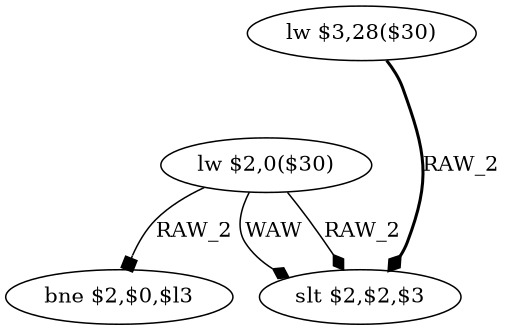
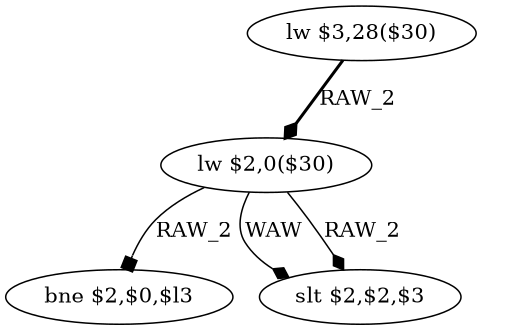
(422, 157) -> (320, 92)
